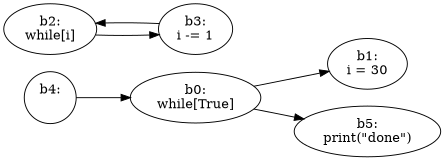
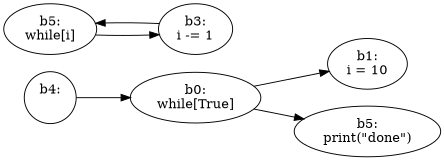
(50, 29) -> (50, 29)
(367, 64) -> (367, 64)
